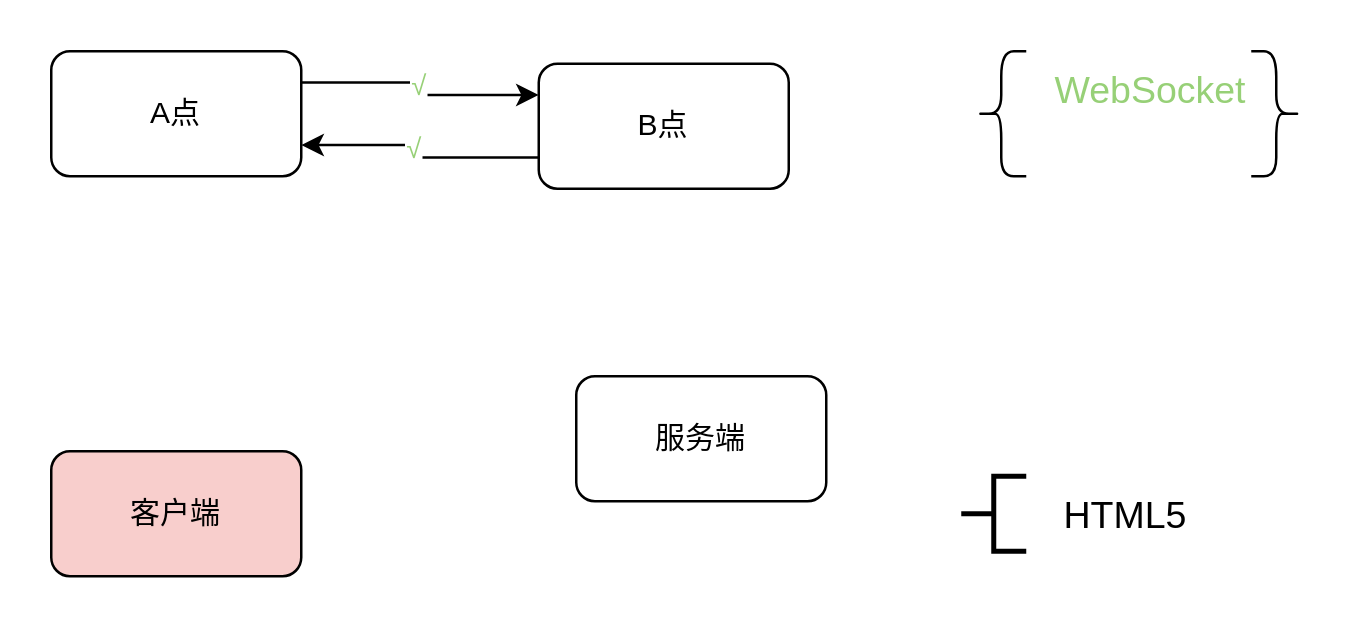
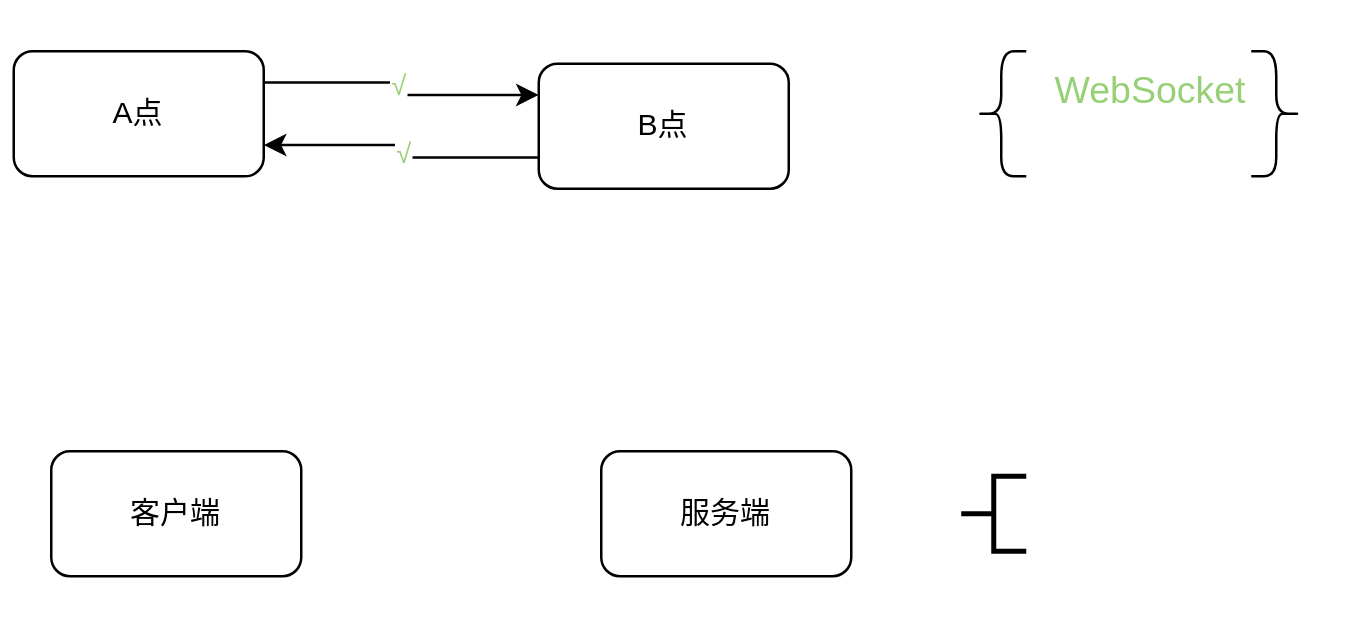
(176, 114) -> (139, 114)
(701, 439) -> (726, 514)
(176, 514) -> (176, 514)
(1126, 514) -> none
